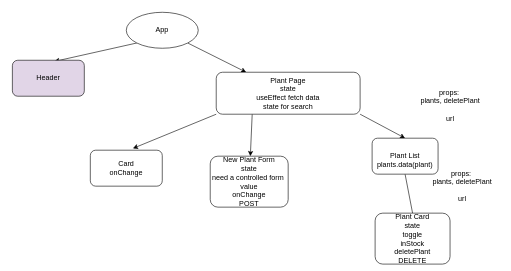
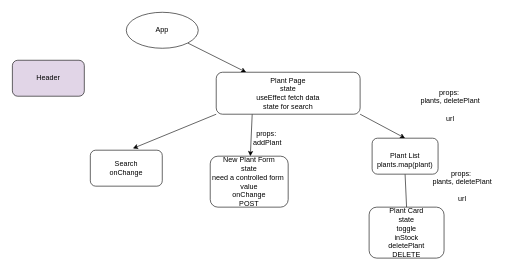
(97, 52) -> none
none -> (267, 138)
(405, 156) -> (405, 156)
(126, 168) -> (126, 168)
(413, 239) -> (407, 233)
